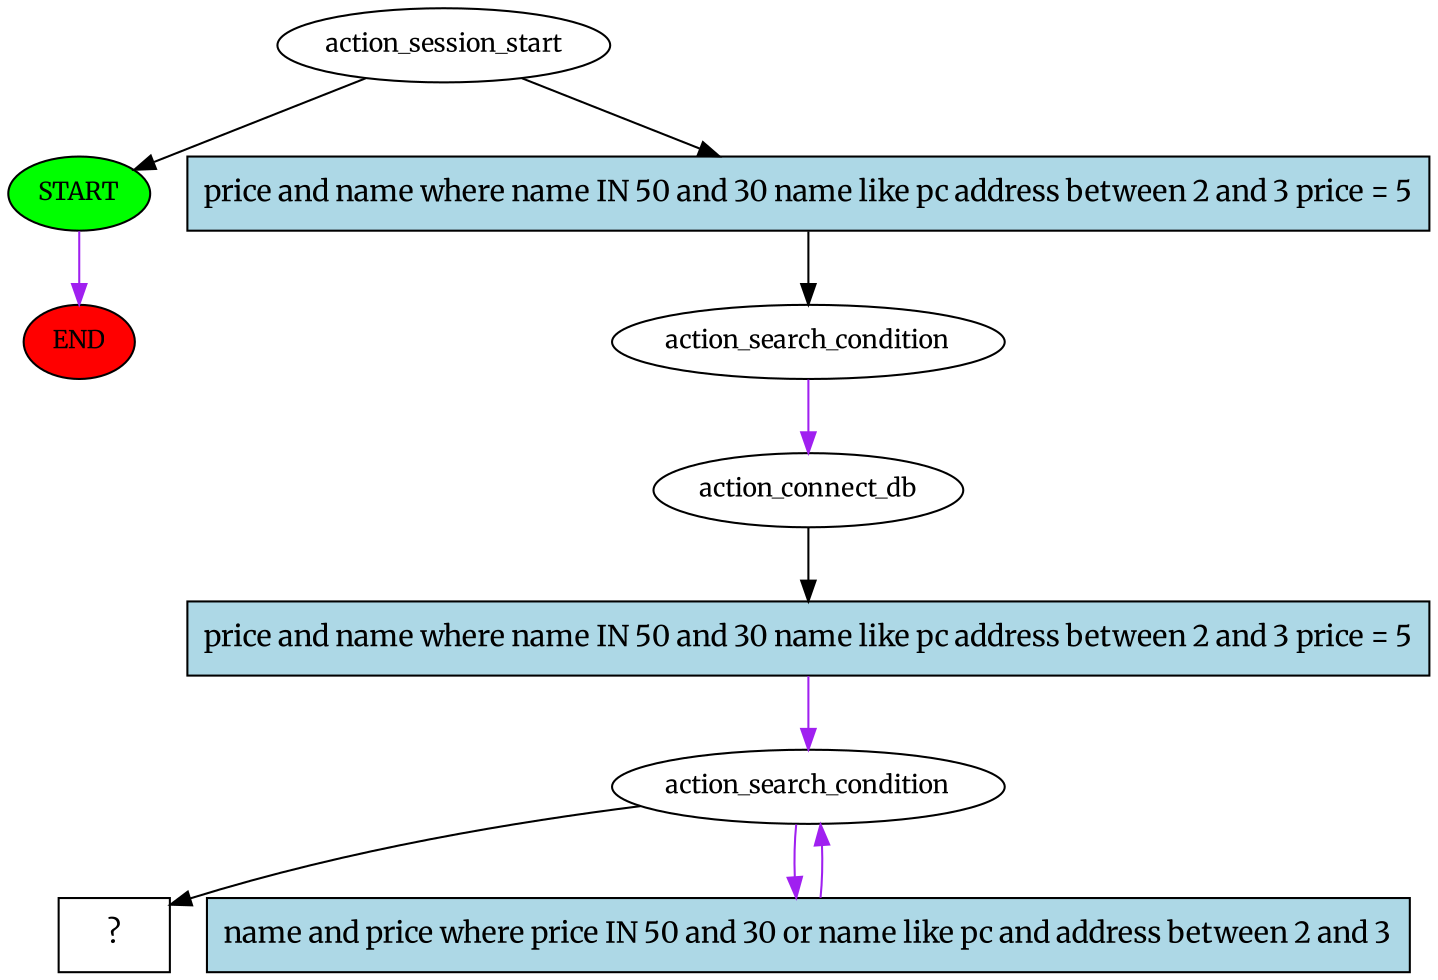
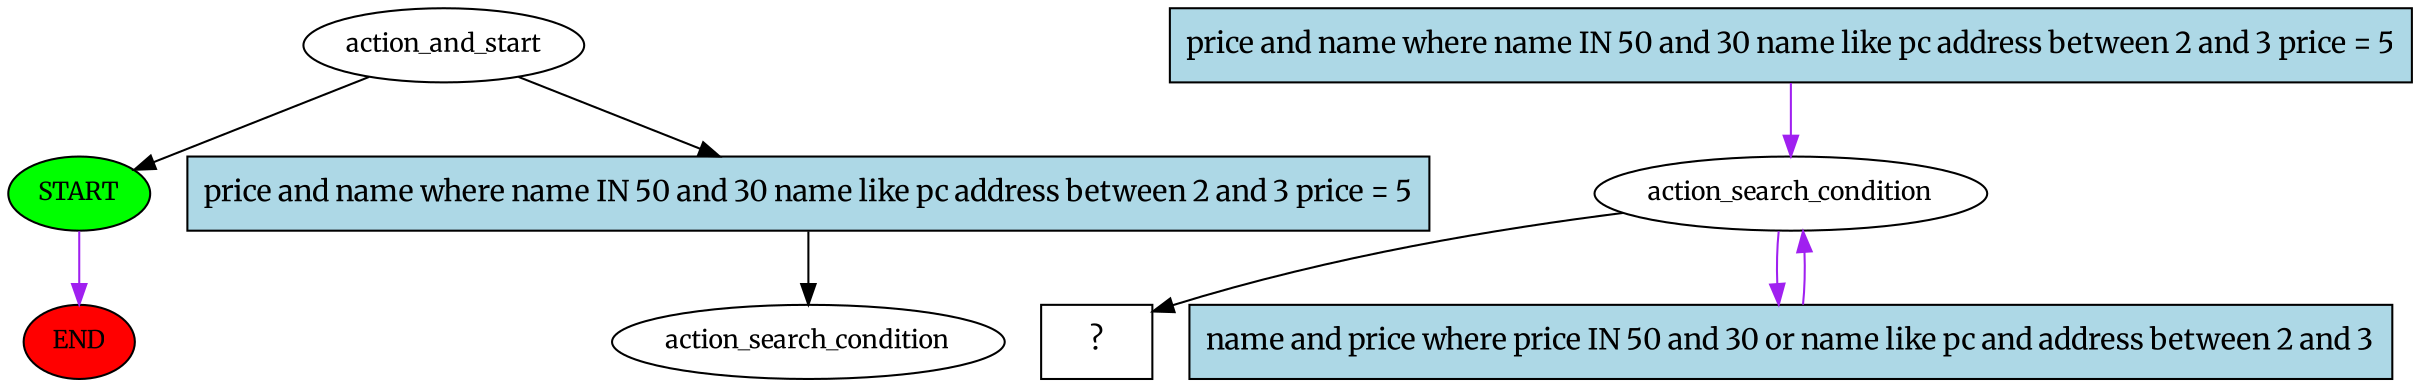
(444, 45) -> (444, 45)
(808, 490) -> none
